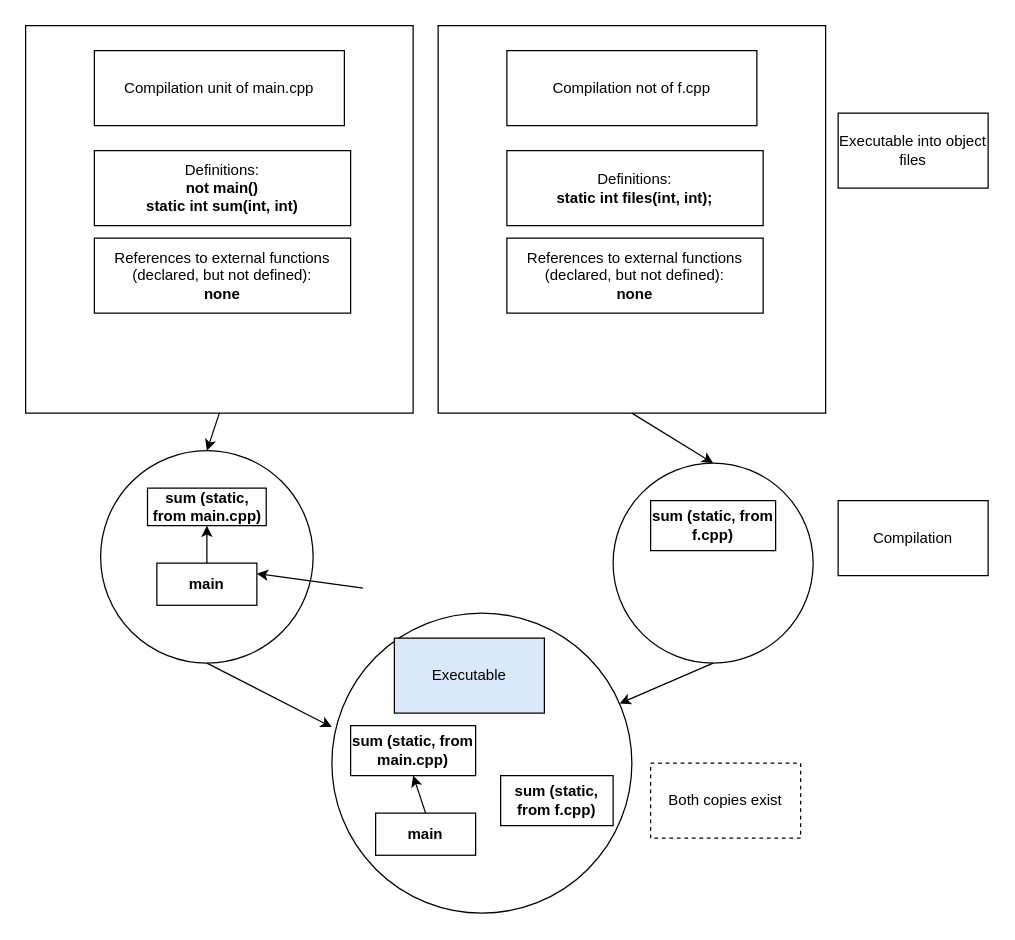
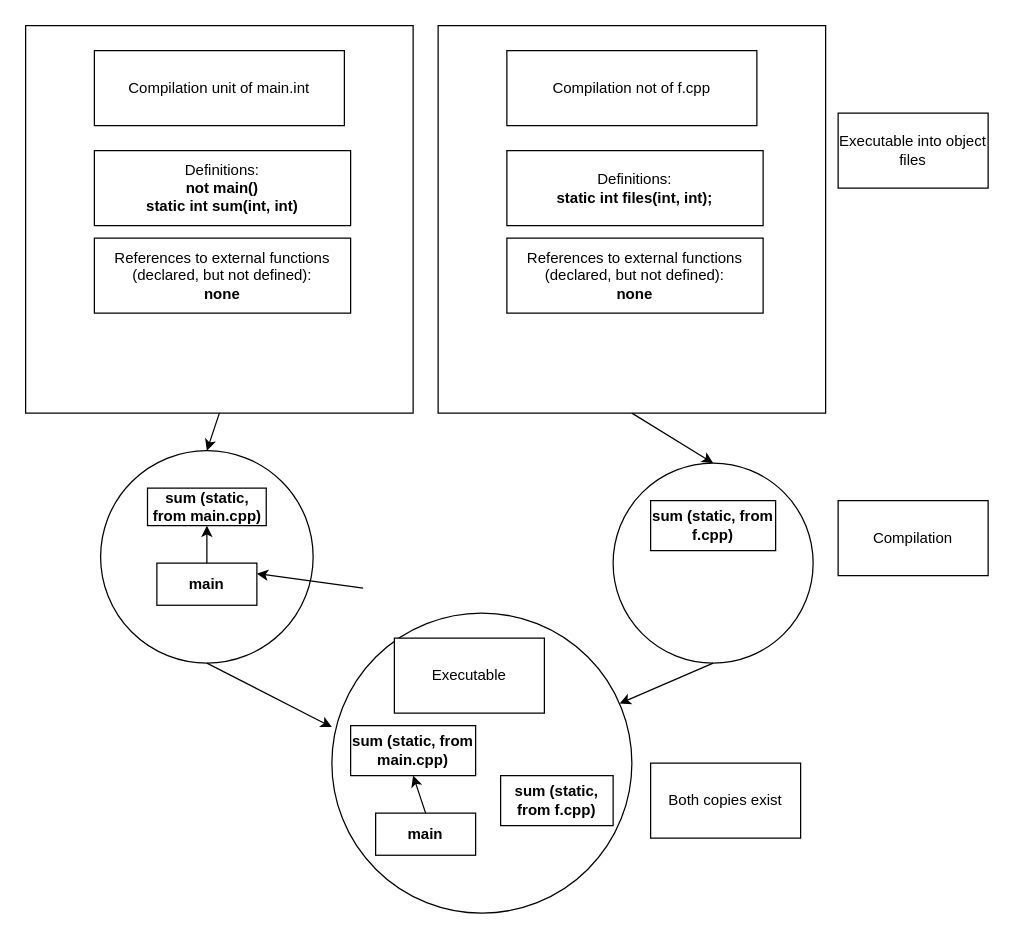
(219, 88) -> (219, 88)
(469, 676) -> (469, 676)
(726, 801) -> (726, 801)
